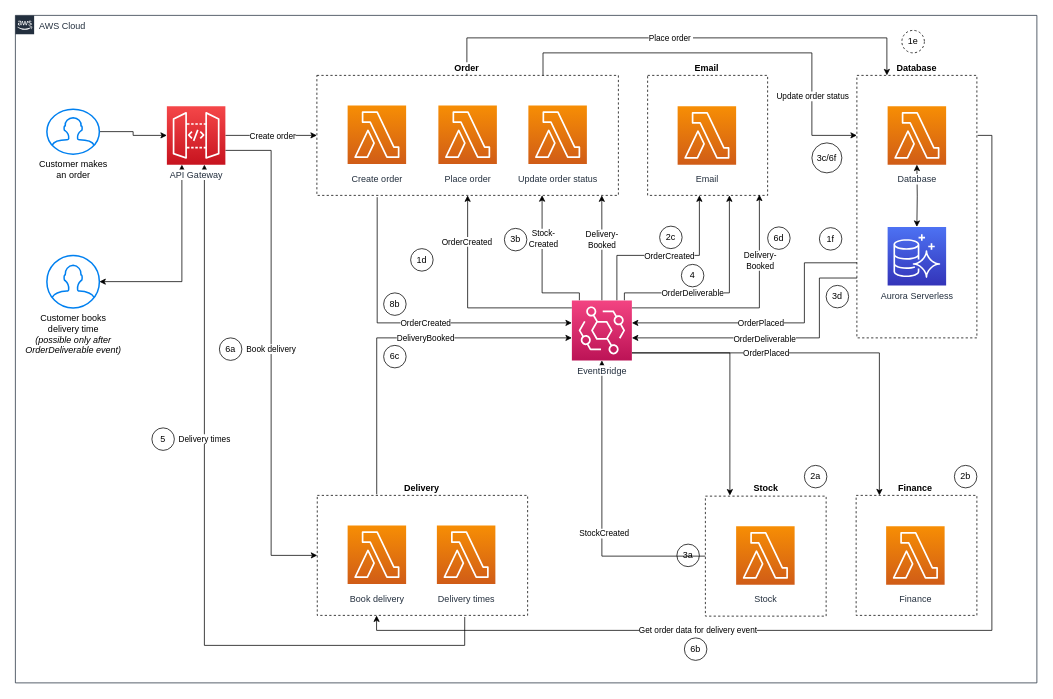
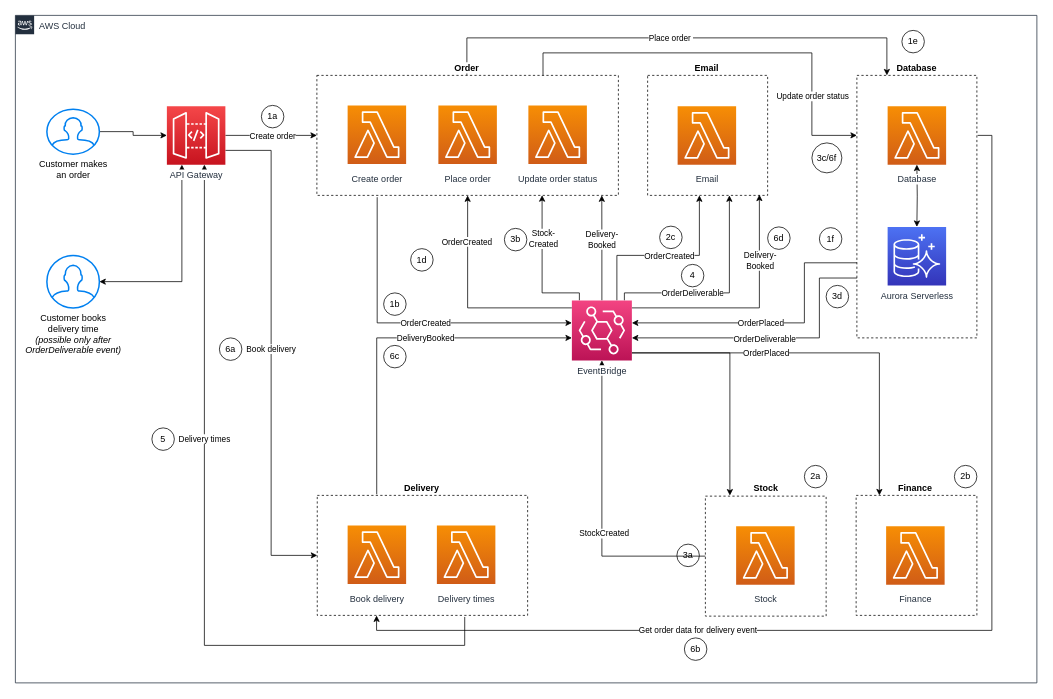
(913, 42) -> (913, 42)
none -> (273, 117)
(395, 304) -> (395, 304)
